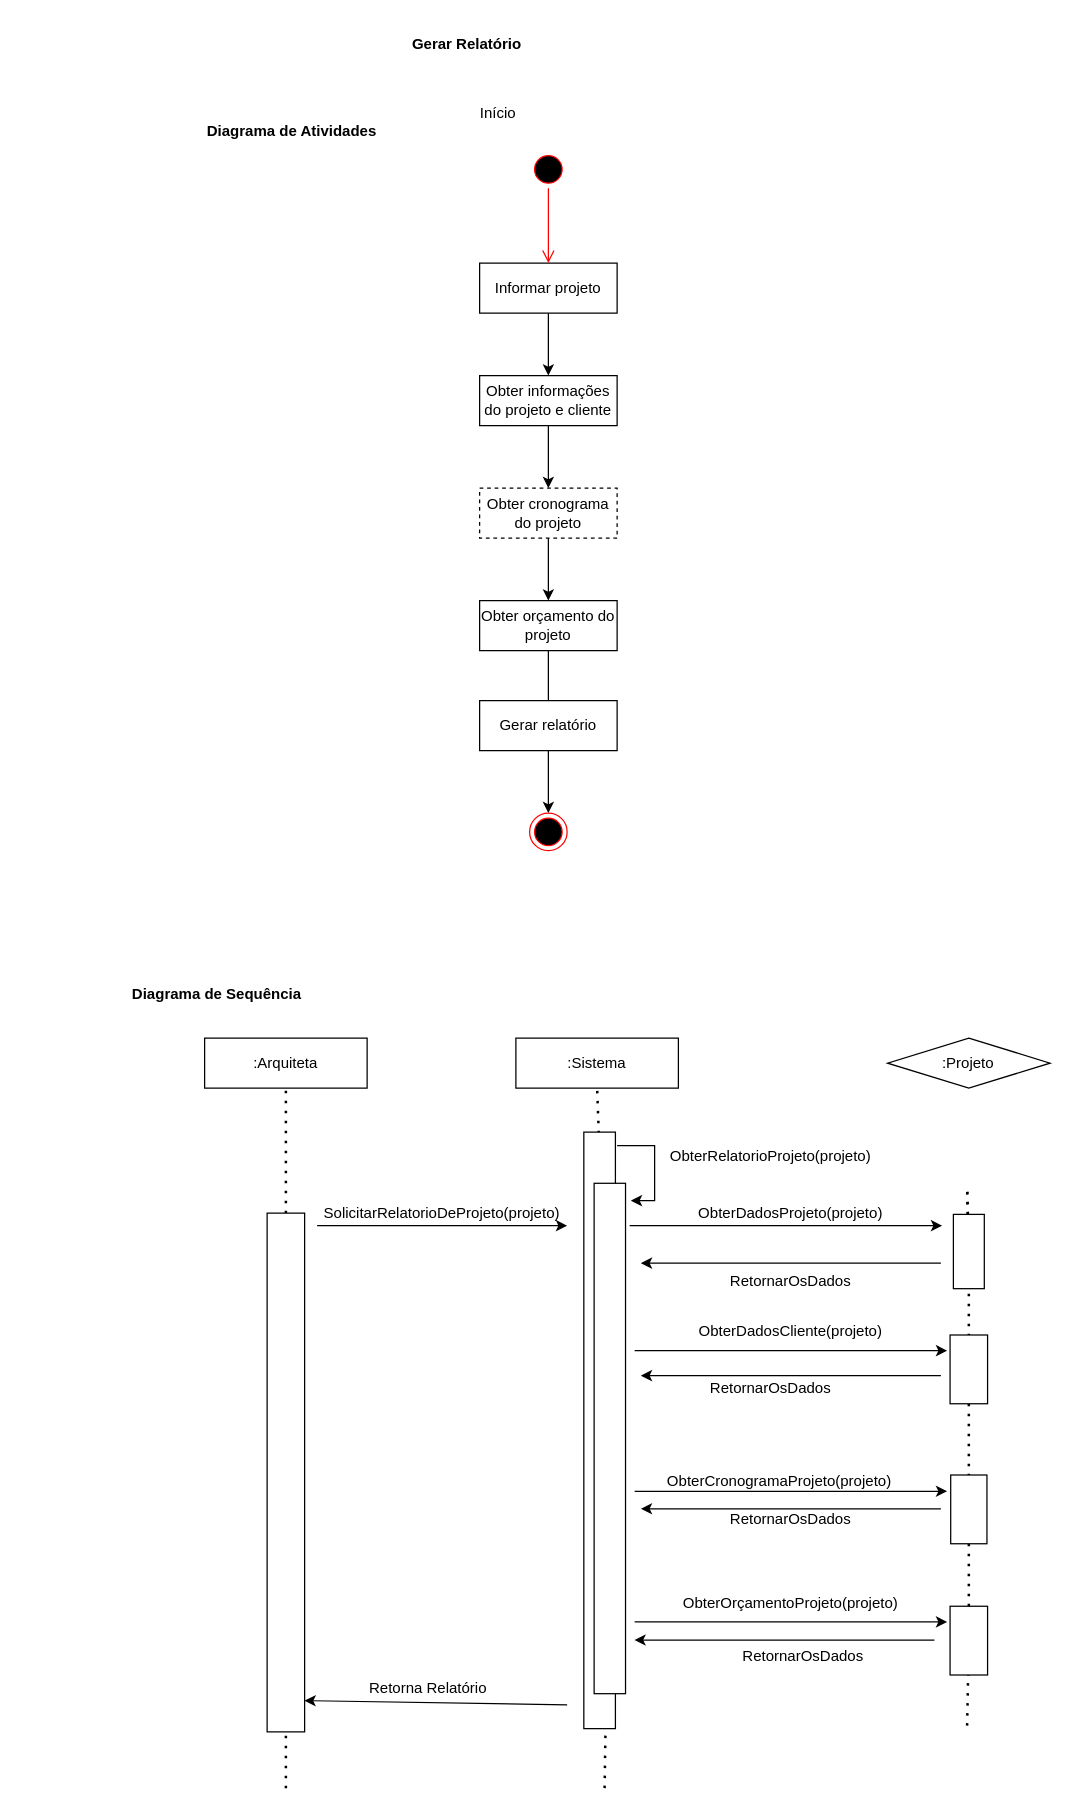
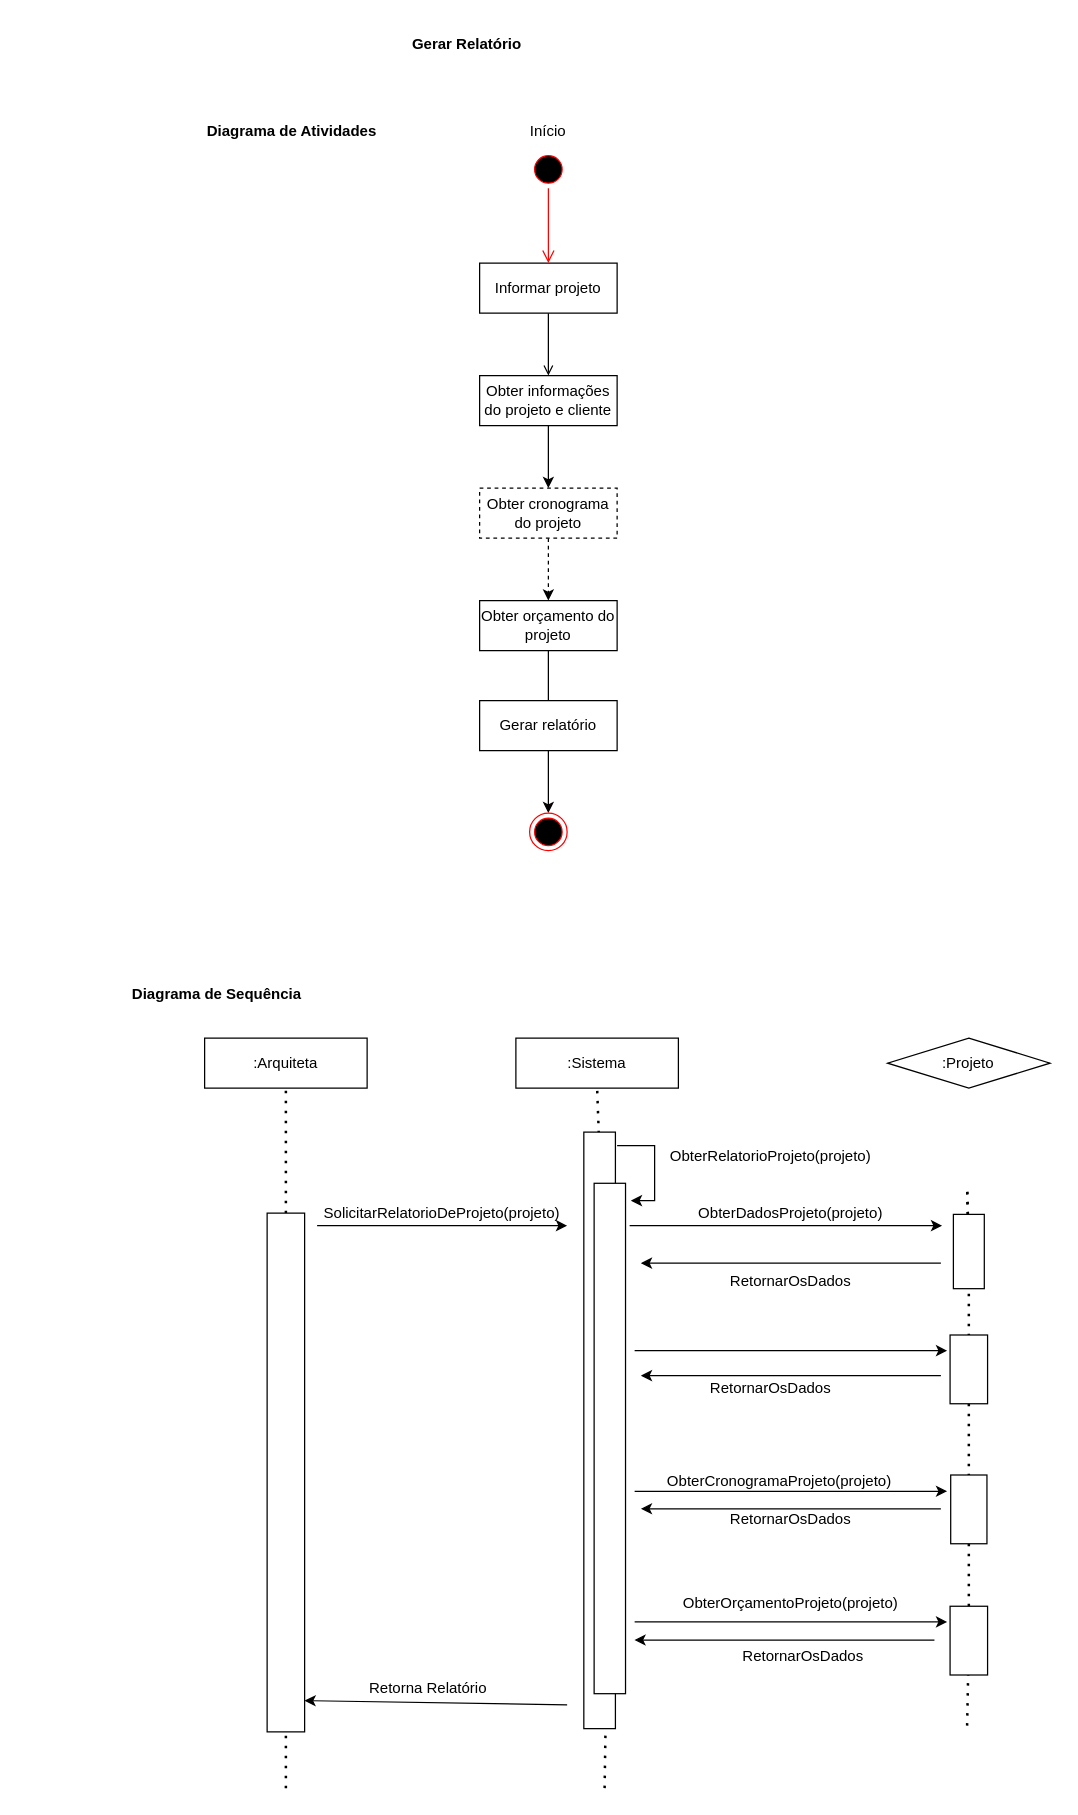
(498, 113) -> (548, 132)
(548, 366) -> (548, 368)
(548, 565) -> (548, 565)
(791, 1332) -> none
